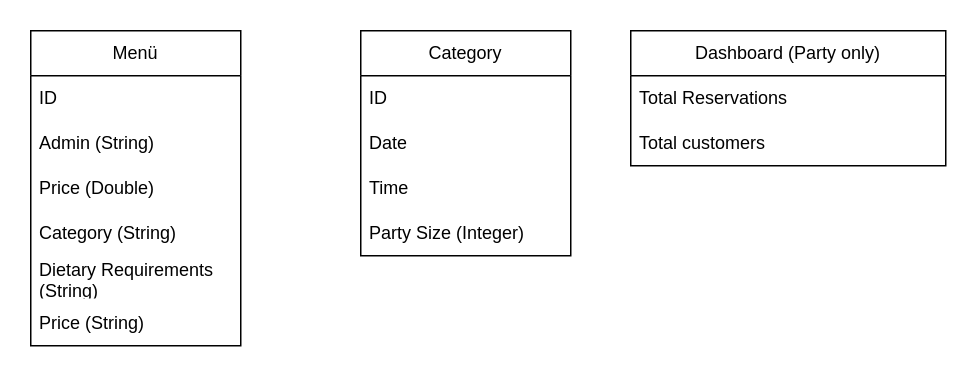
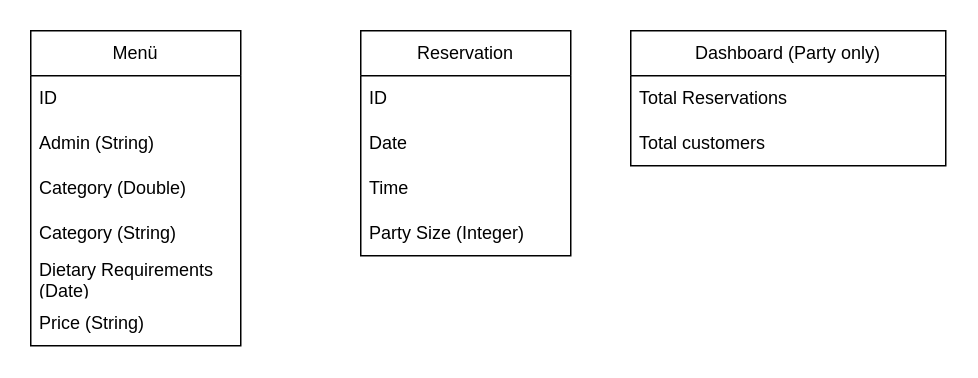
(466, 53) -> (466, 53)
(103, 188) -> (121, 188)
(137, 278) -> (137, 278)
